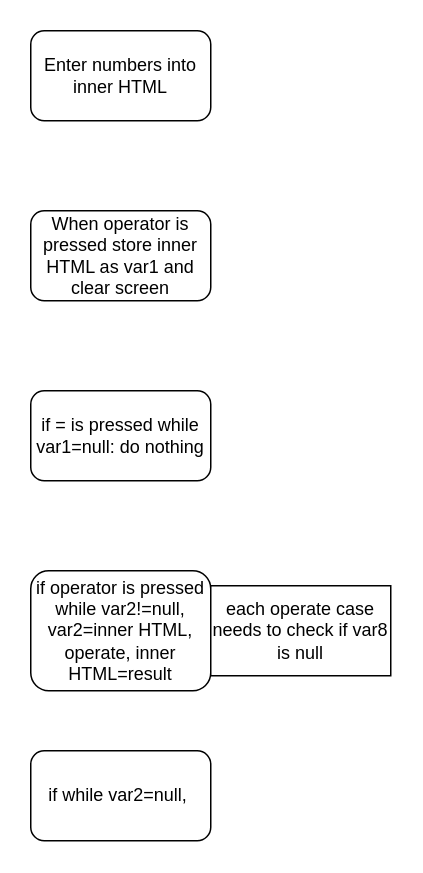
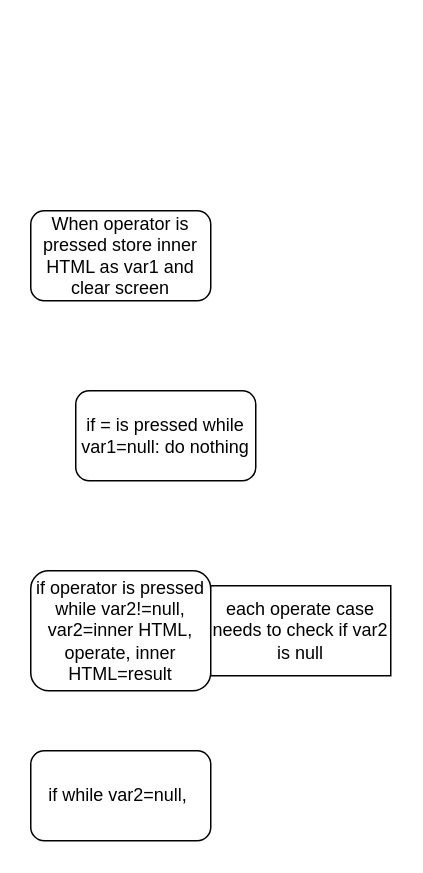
(121, 76) -> none
(121, 436) -> (166, 436)
(301, 631) -> (301, 631)
